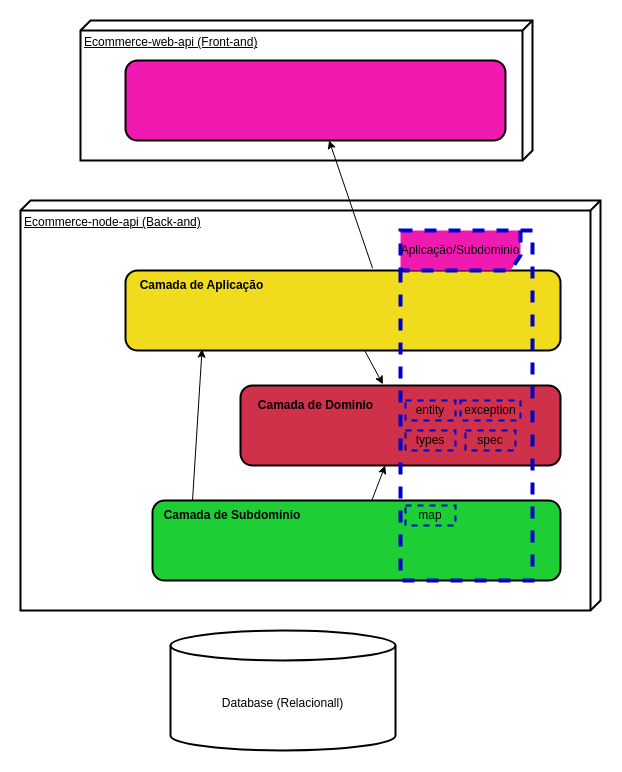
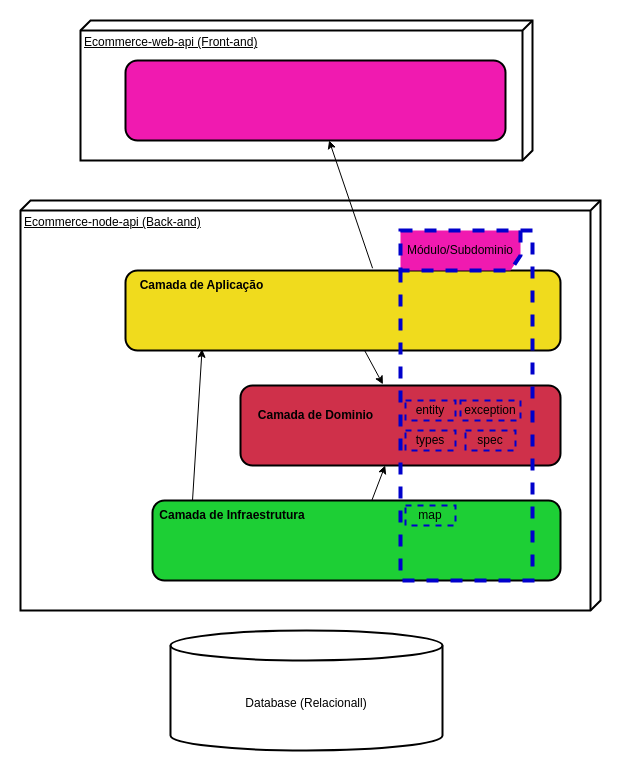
(461, 251) -> (461, 251)
(316, 406) -> (316, 416)
(233, 516) -> (233, 516)
(283, 691) -> (307, 691)
